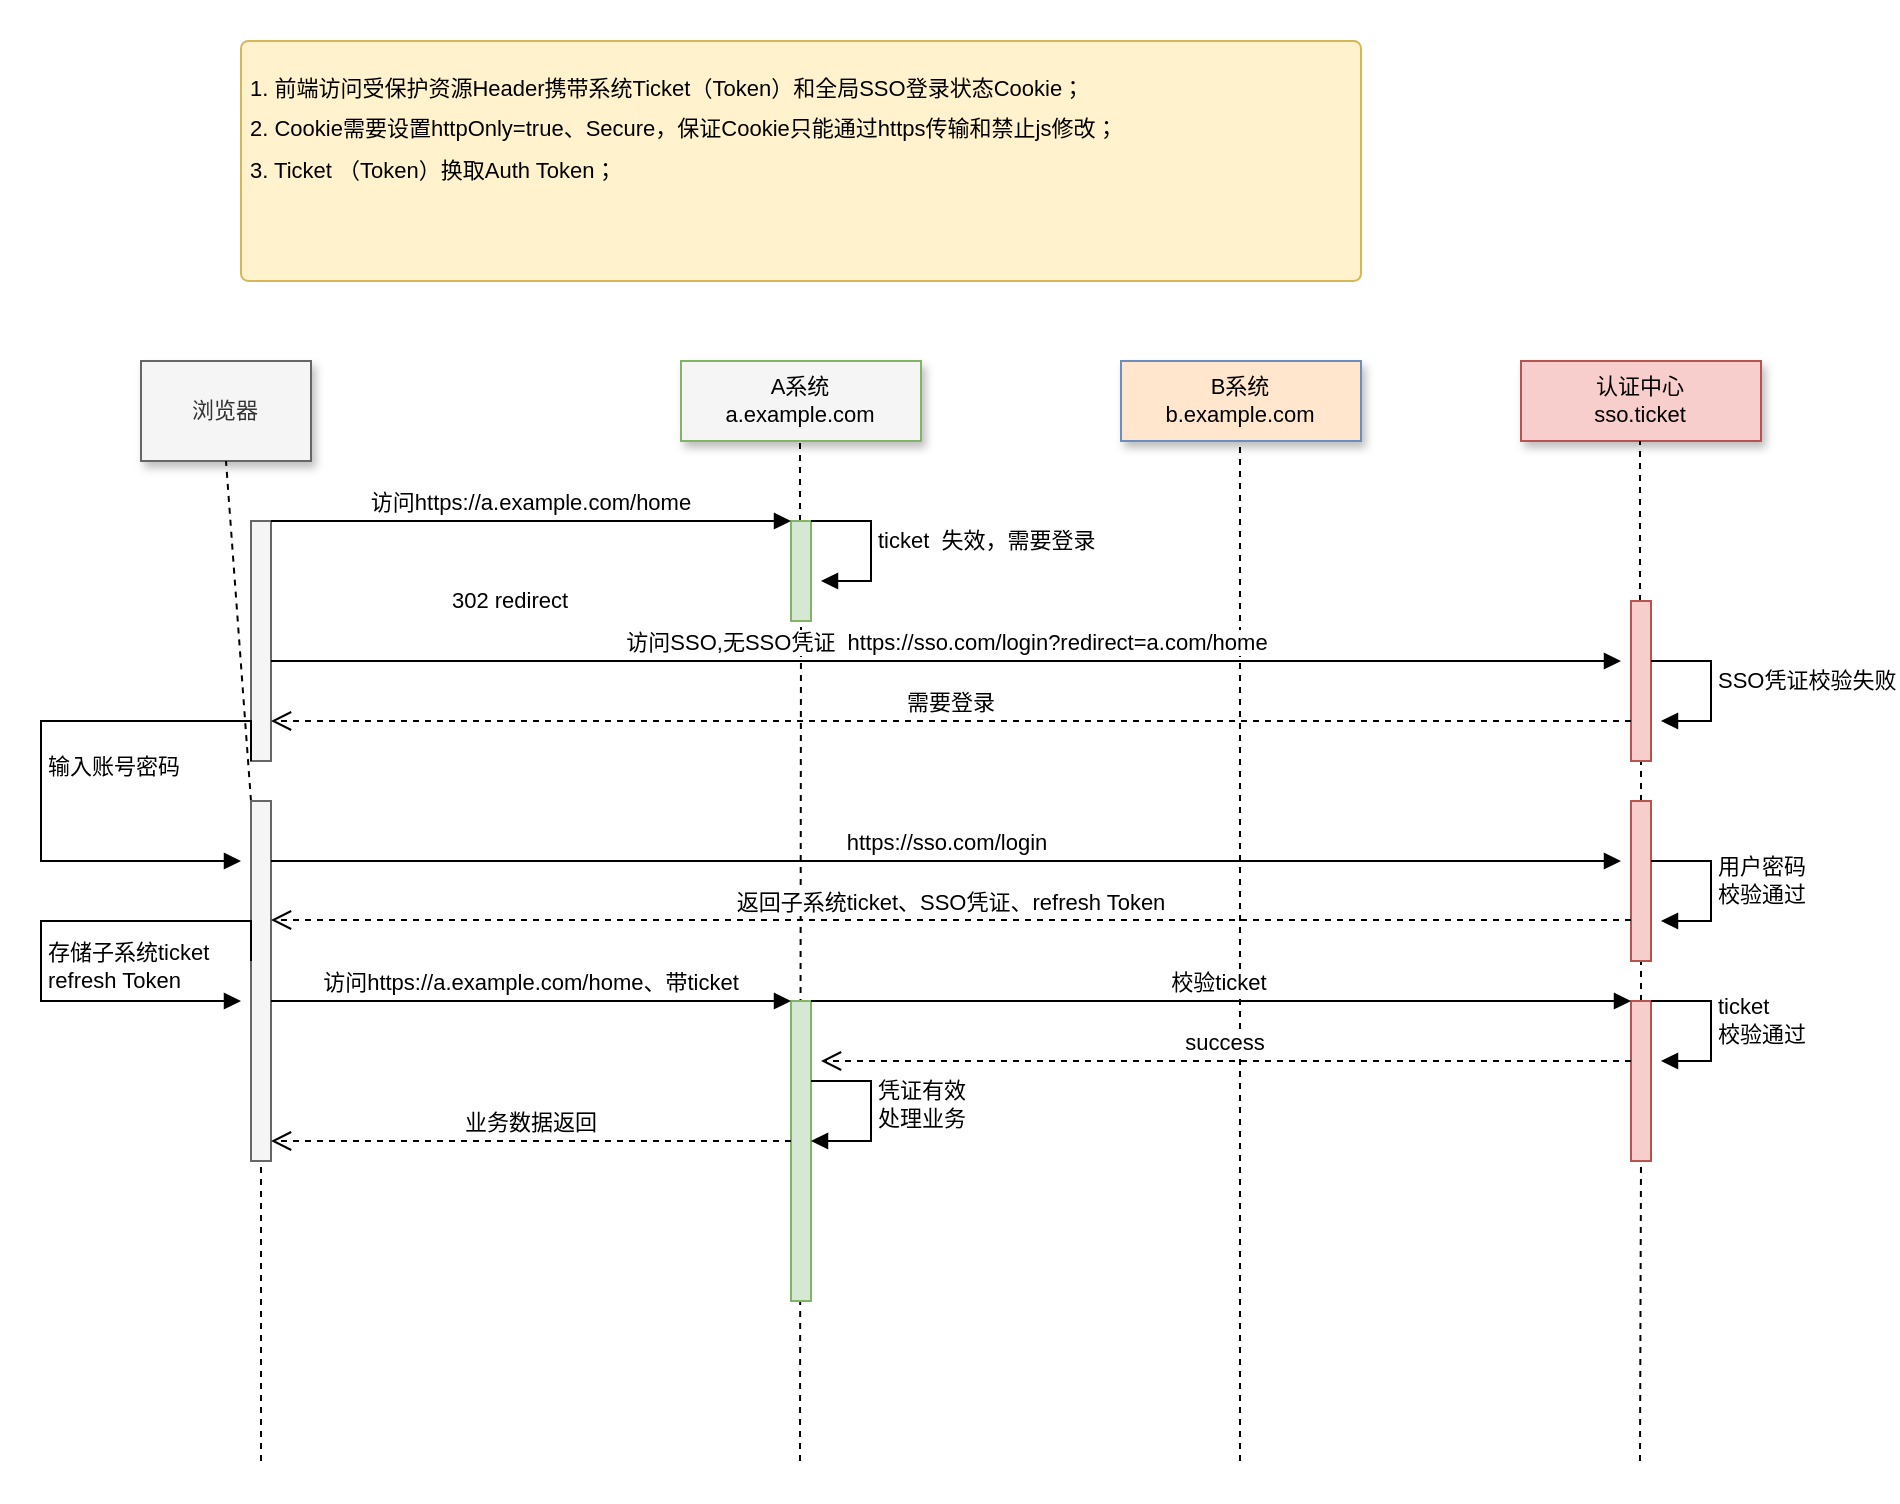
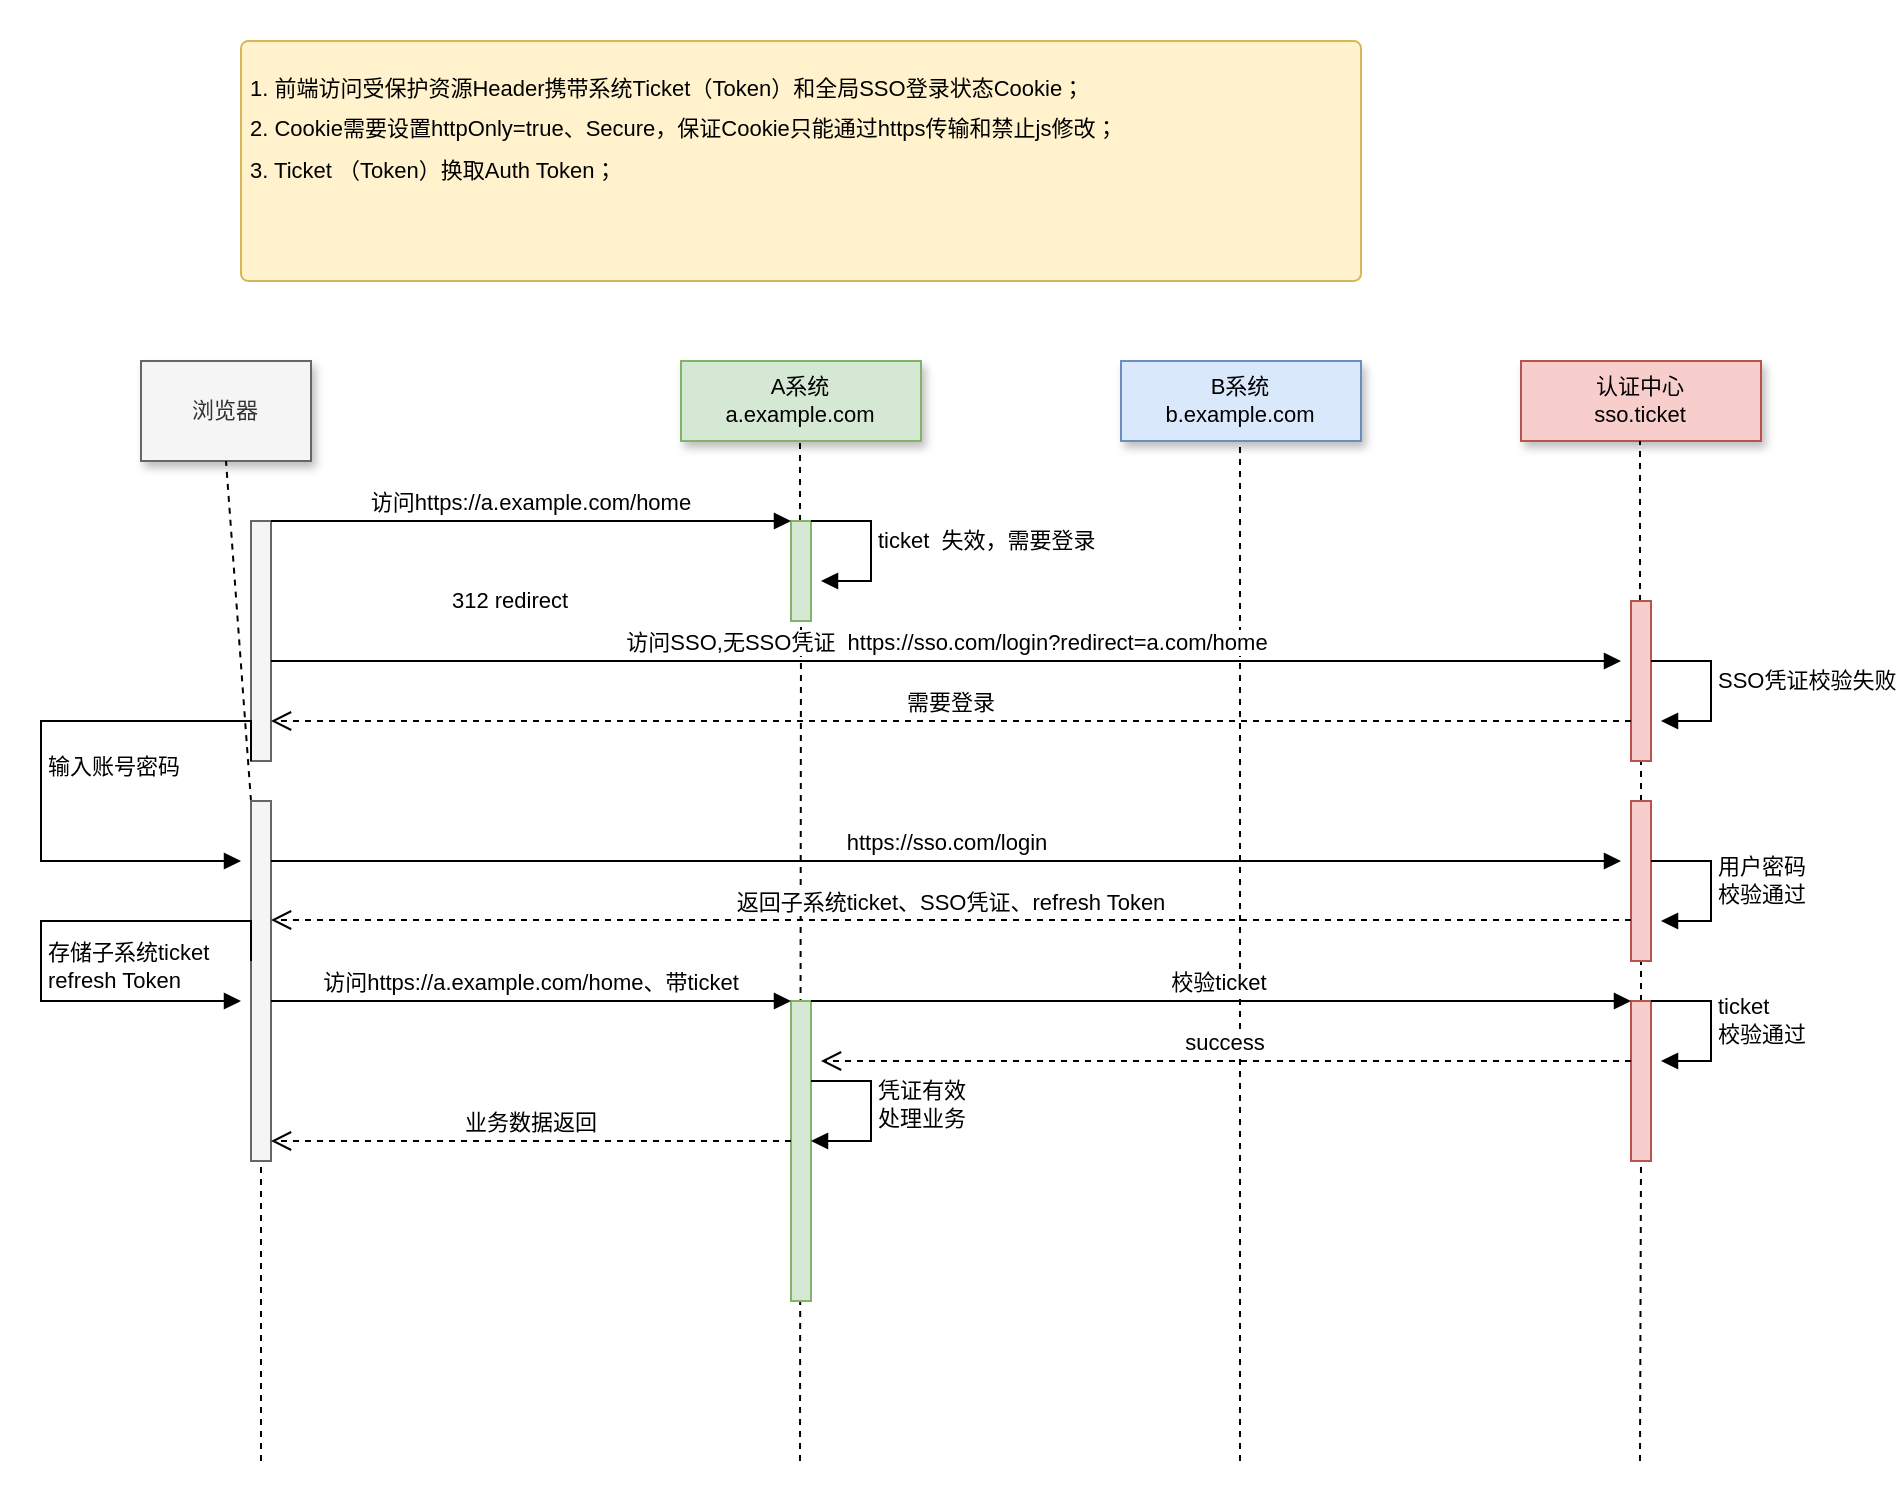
(801, 401) -> (801, 401)
(1241, 401) -> (1241, 401)
(511, 601) -> (511, 601)
